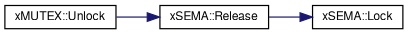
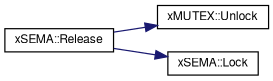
(132, 17) -> (130, 30)
